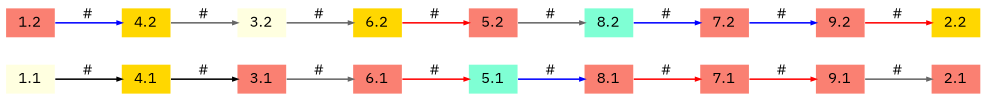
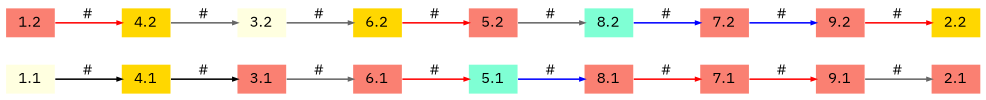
(86, 23) -> (86, 23)
